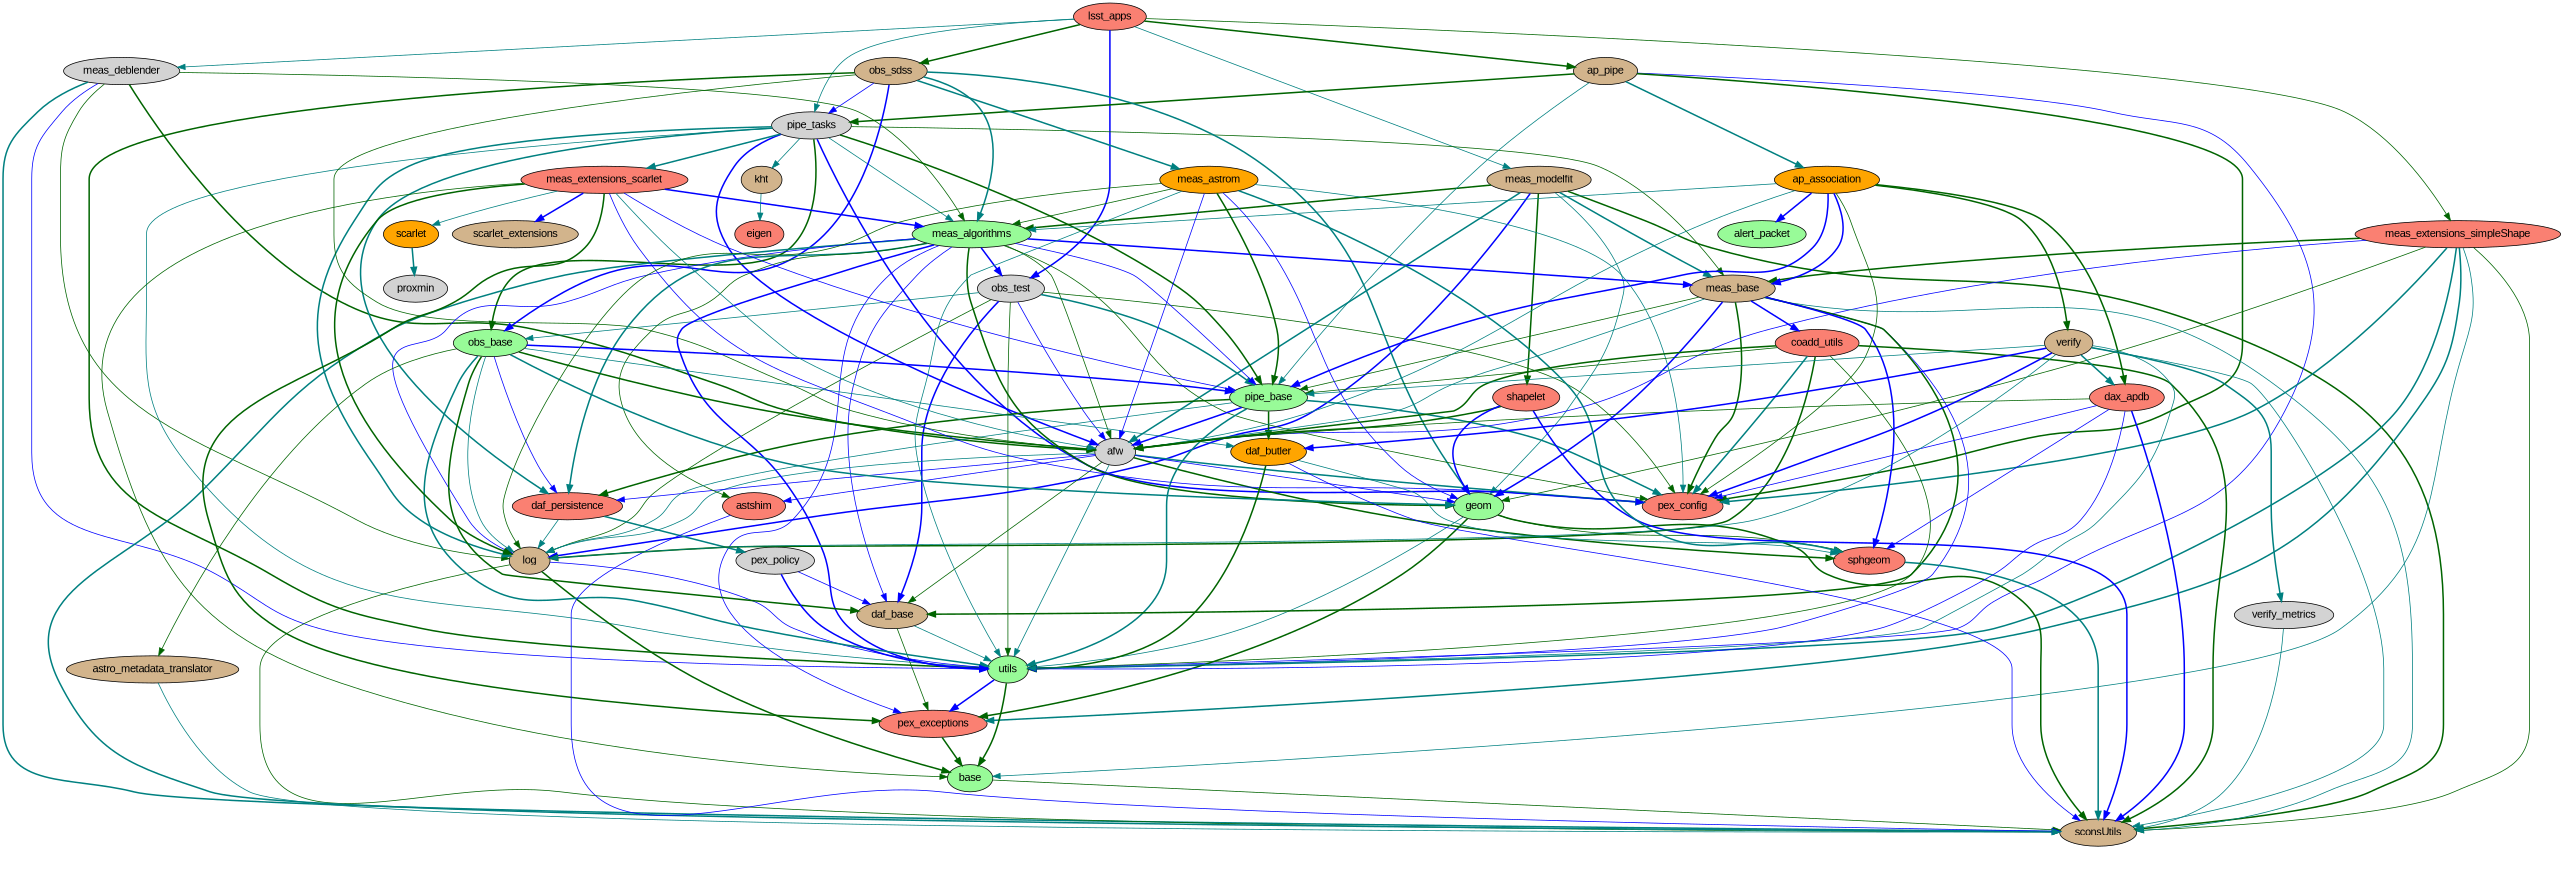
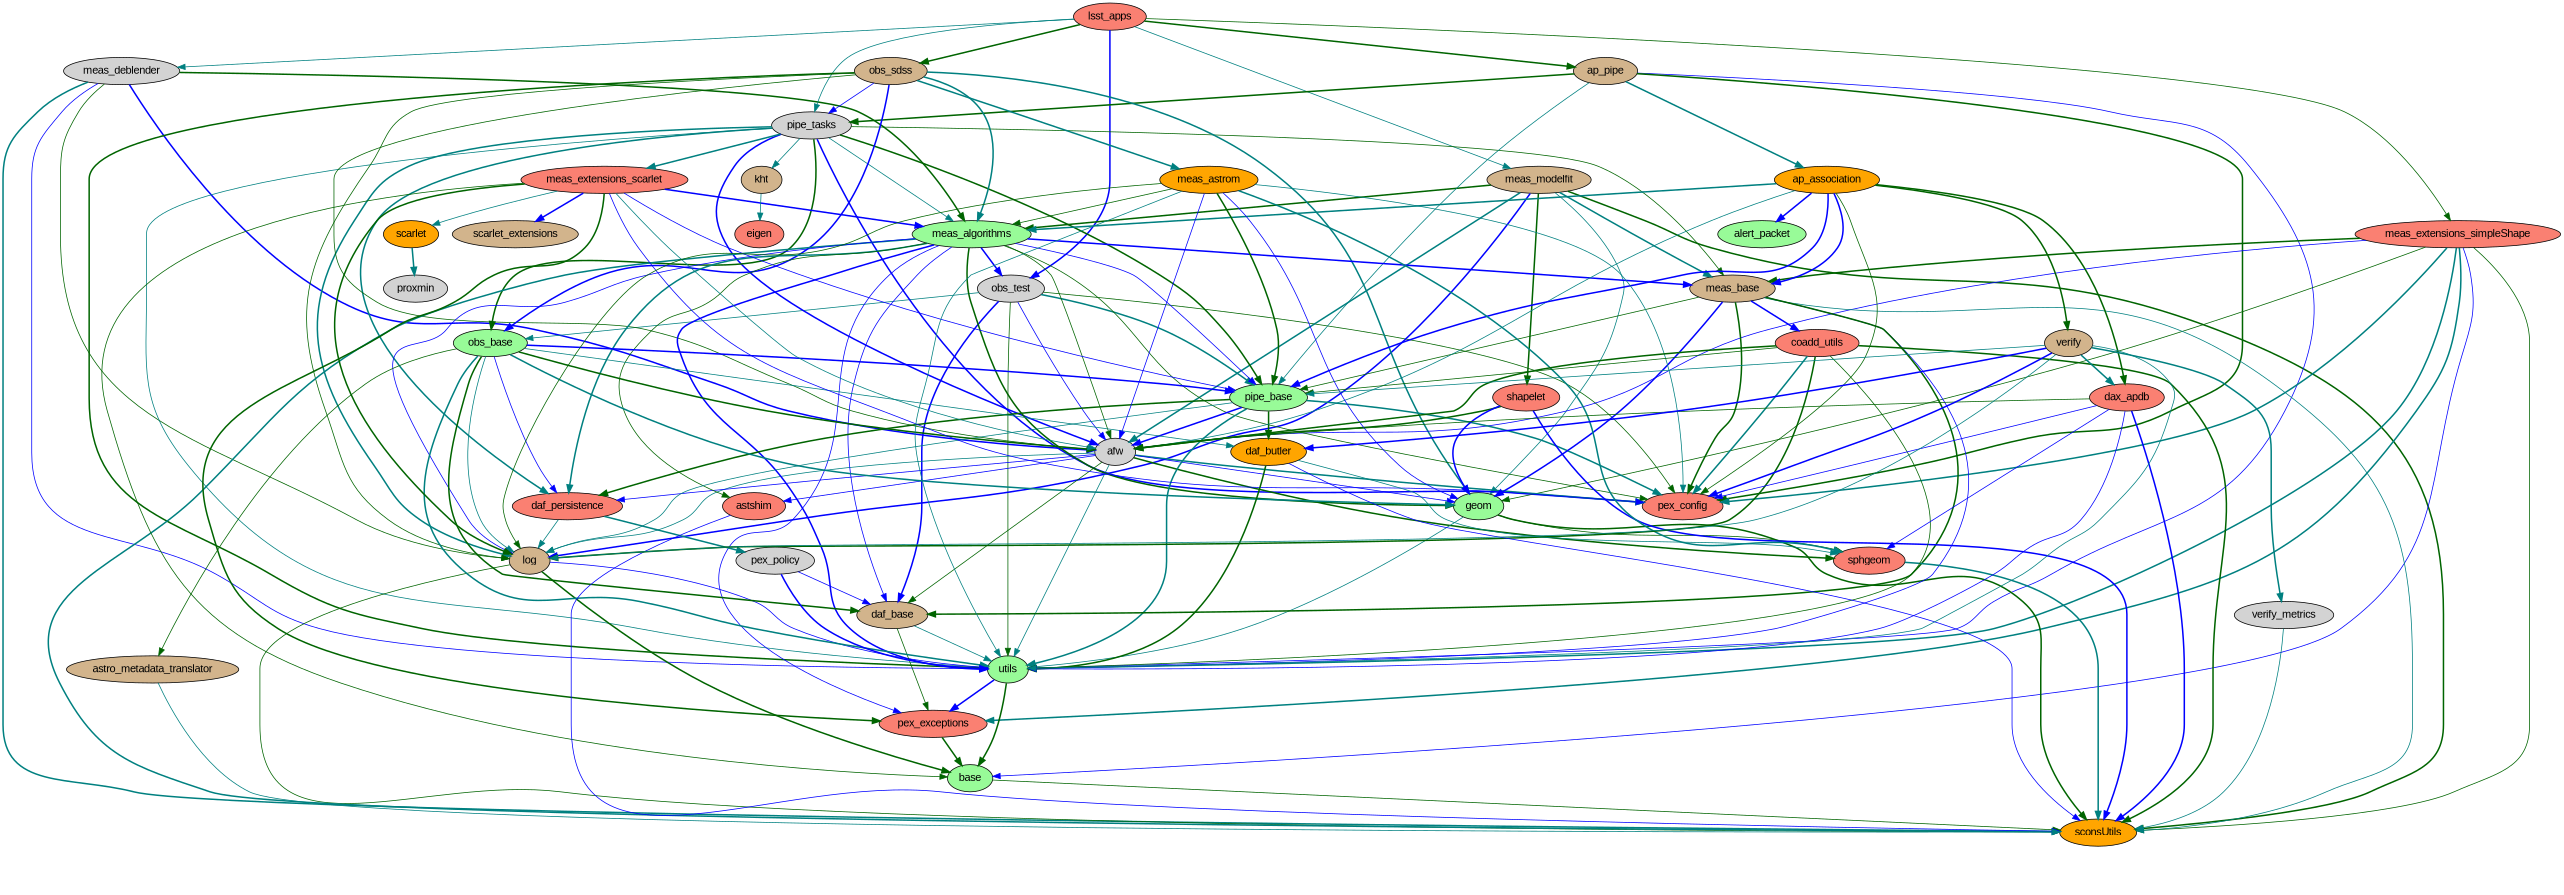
(552, 82) -> (552, 82)
(1387, 208) -> (1387, 208)
(540, 331) -> (540, 331)
(1886, 373) -> none
(1429, 396) -> none
(768, 421) -> (383, 142)
(2369, 593) -> none
(1243, 651) -> none
(1883, 712) -> (1883, 712)
(2098, 833) -> (2098, 833)
